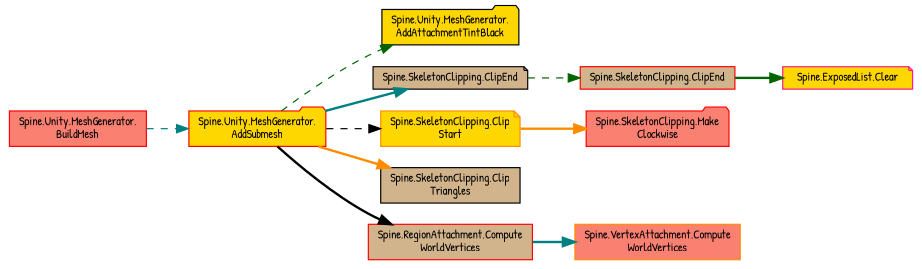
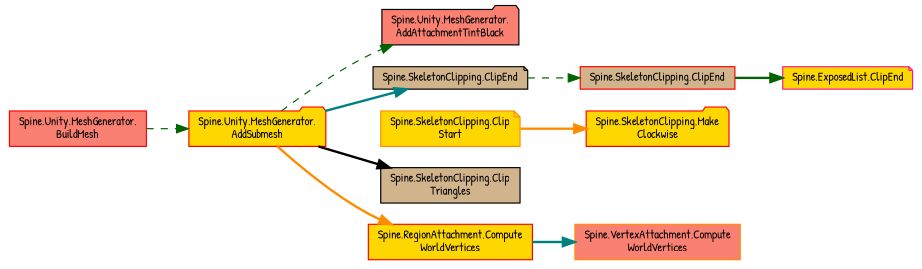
(450, 27) -> (450, 27)
(848, 78) -> (848, 78)
(161, 129) -> (161, 129)
(347, 129) -> none
(658, 129) -> (658, 129)
(348, 155) -> (348, 155)
(326, 187) -> (326, 187)
(450, 242) -> (450, 242)
